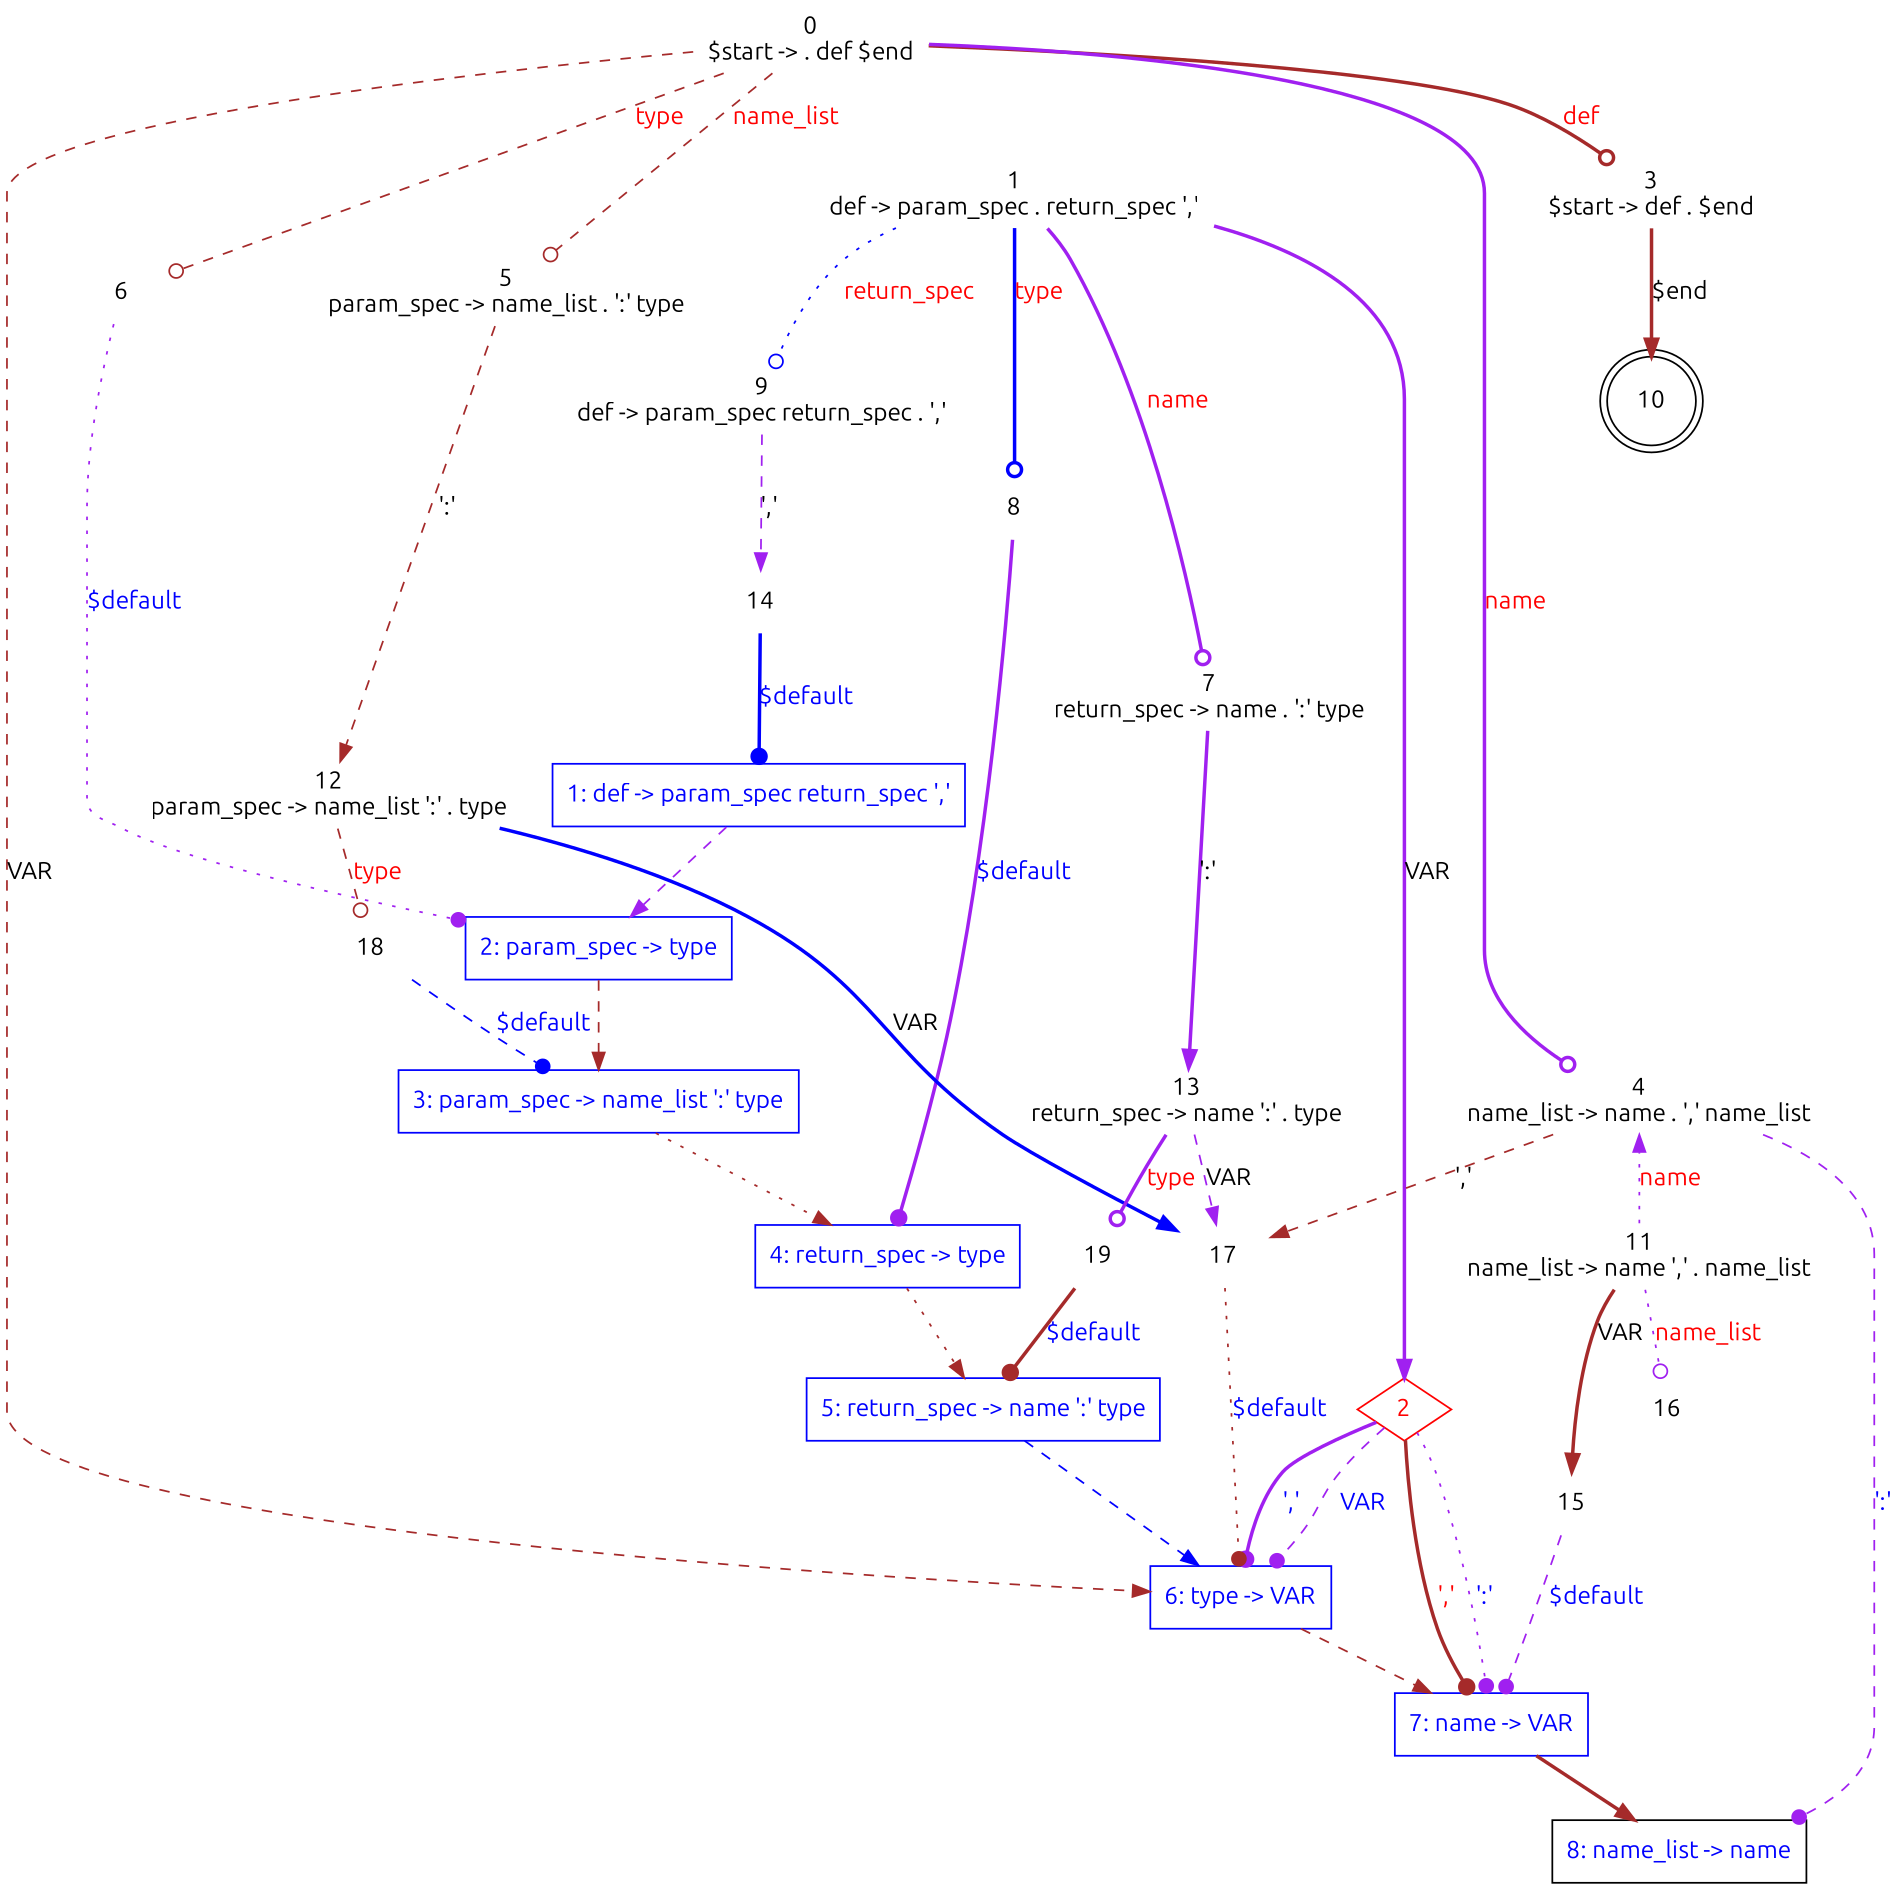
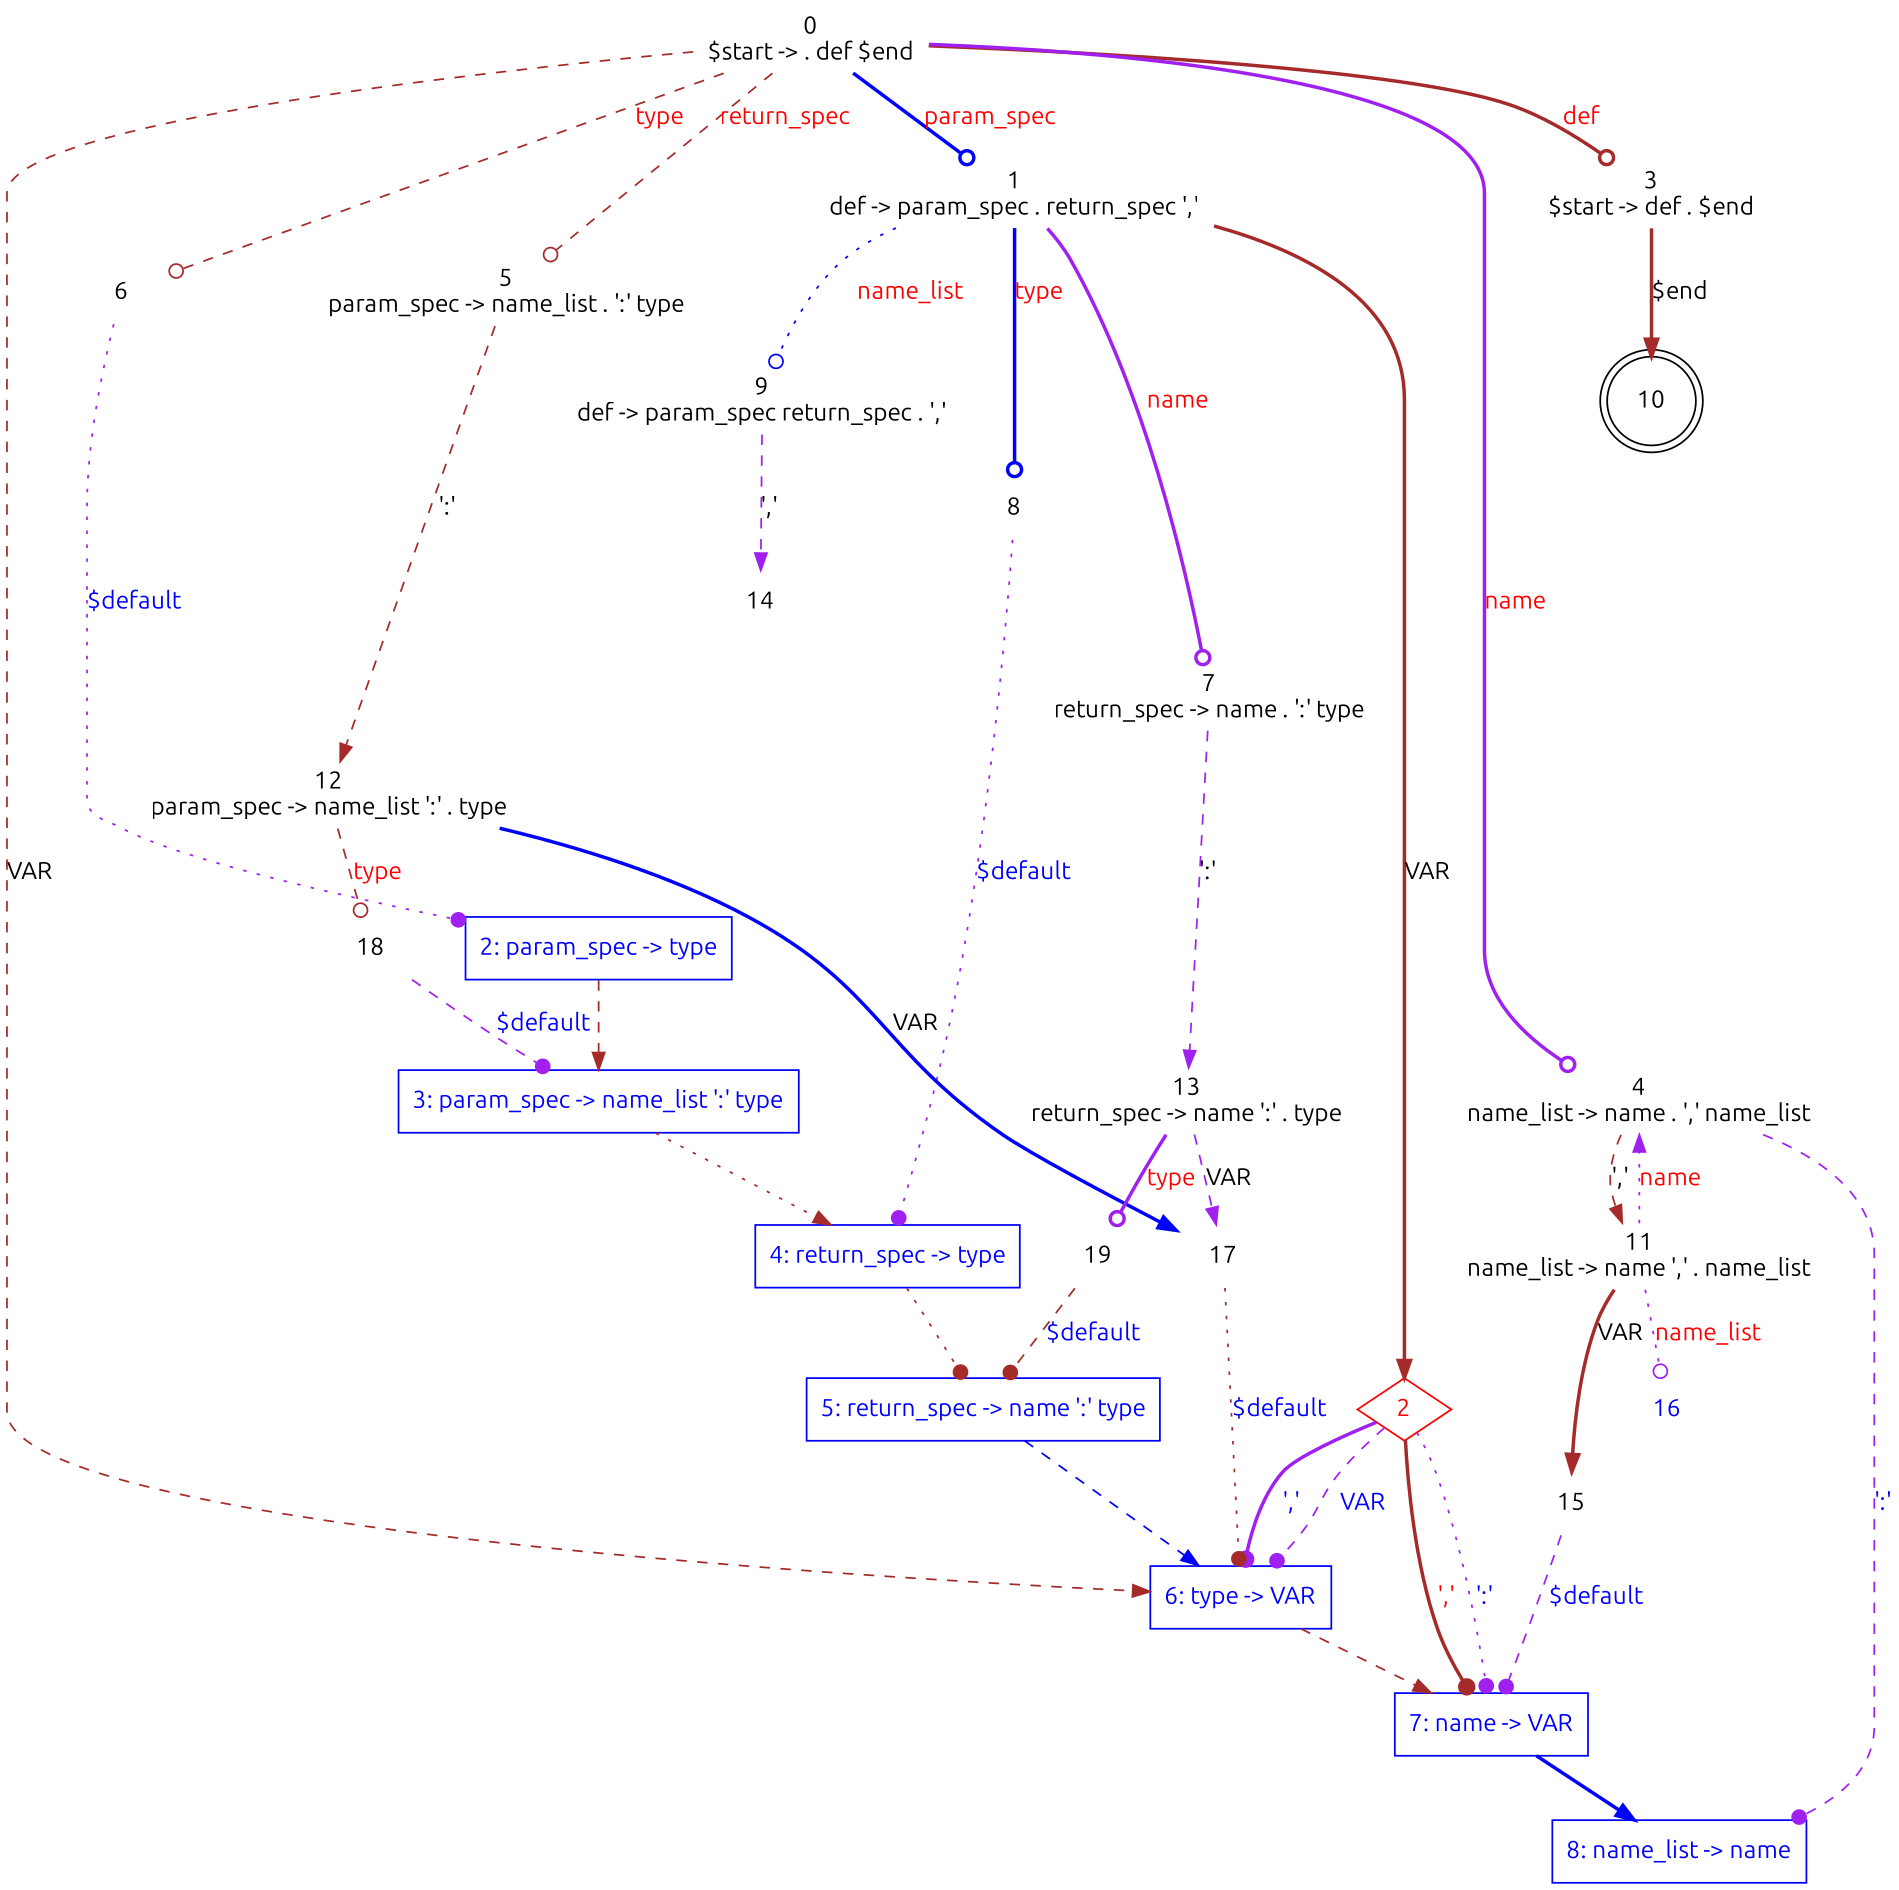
none -> (907, 113)
(786, 117) -> (786, 117)
(910, 292) -> (910, 292)
(1404, 741) -> (1404, 741)
(759, 795) -> none
(975, 878) -> (975, 878)
(1199, 891) -> (1199, 891)
(474, 1022) -> (474, 1022)
(1420, 1183) -> (1611, 1170)
(931, 1326) -> (931, 1326)
(1045, 1327) -> (1045, 1327)
(1667, 1409) -> (1667, 1409)
(1578, 1783) -> (1578, 1783)
(1679, 1851) -> (1679, 1851)
